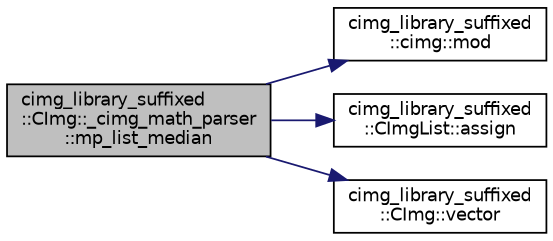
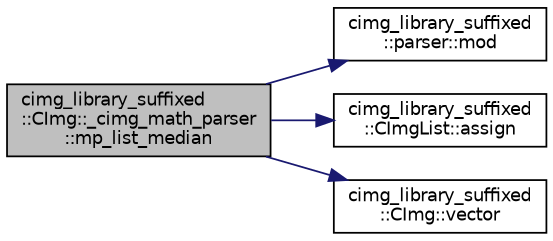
(440, 34) -> (440, 34)
